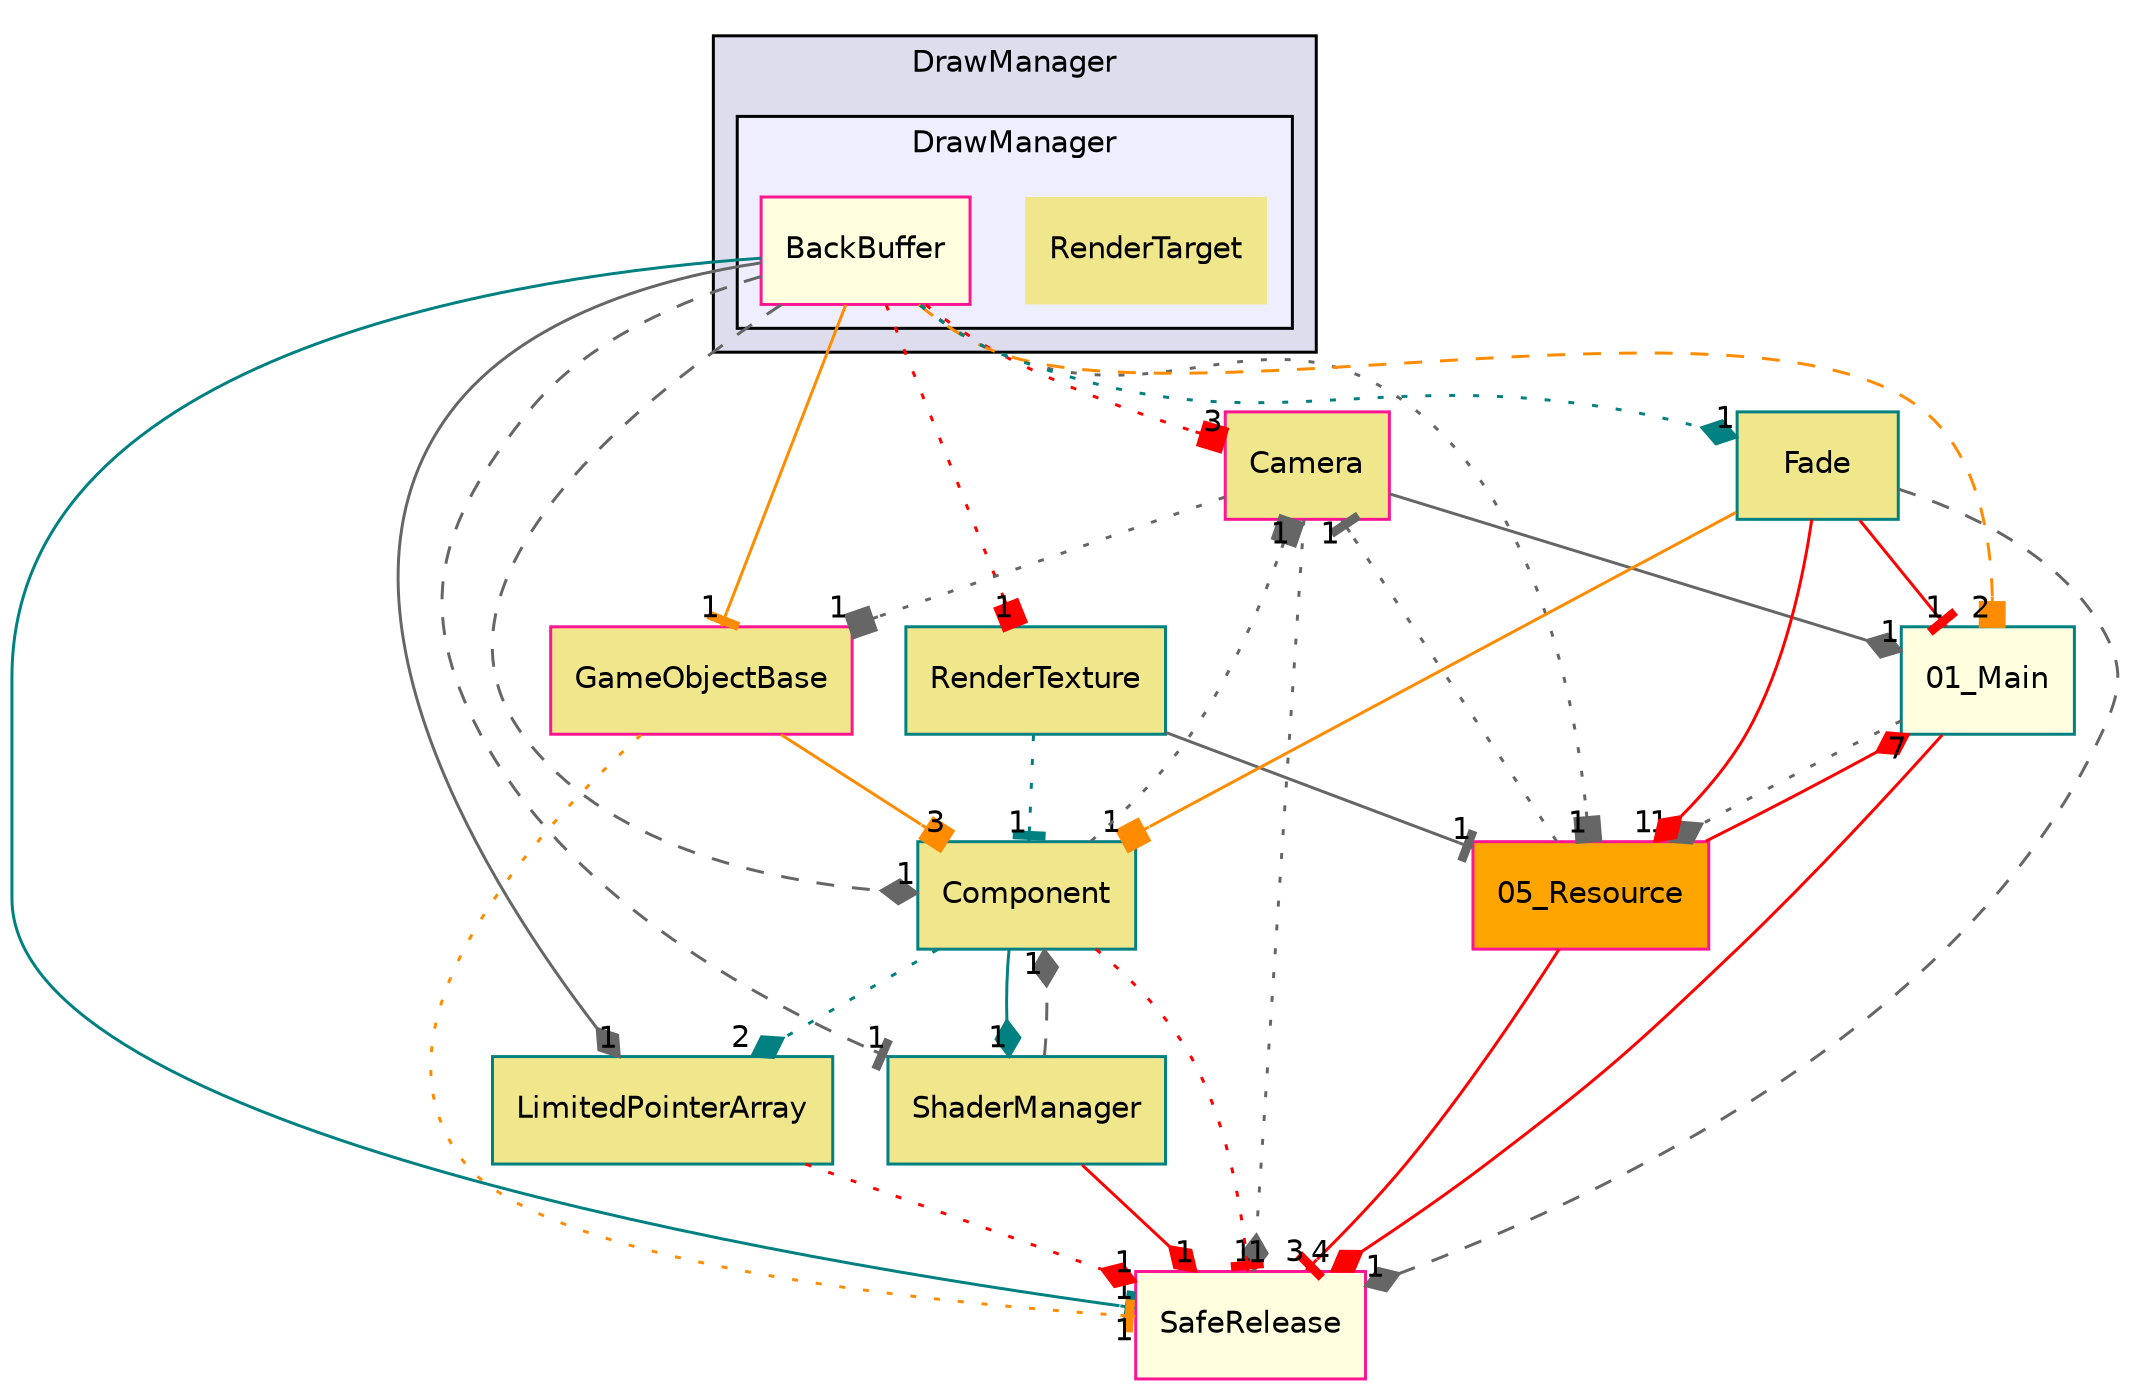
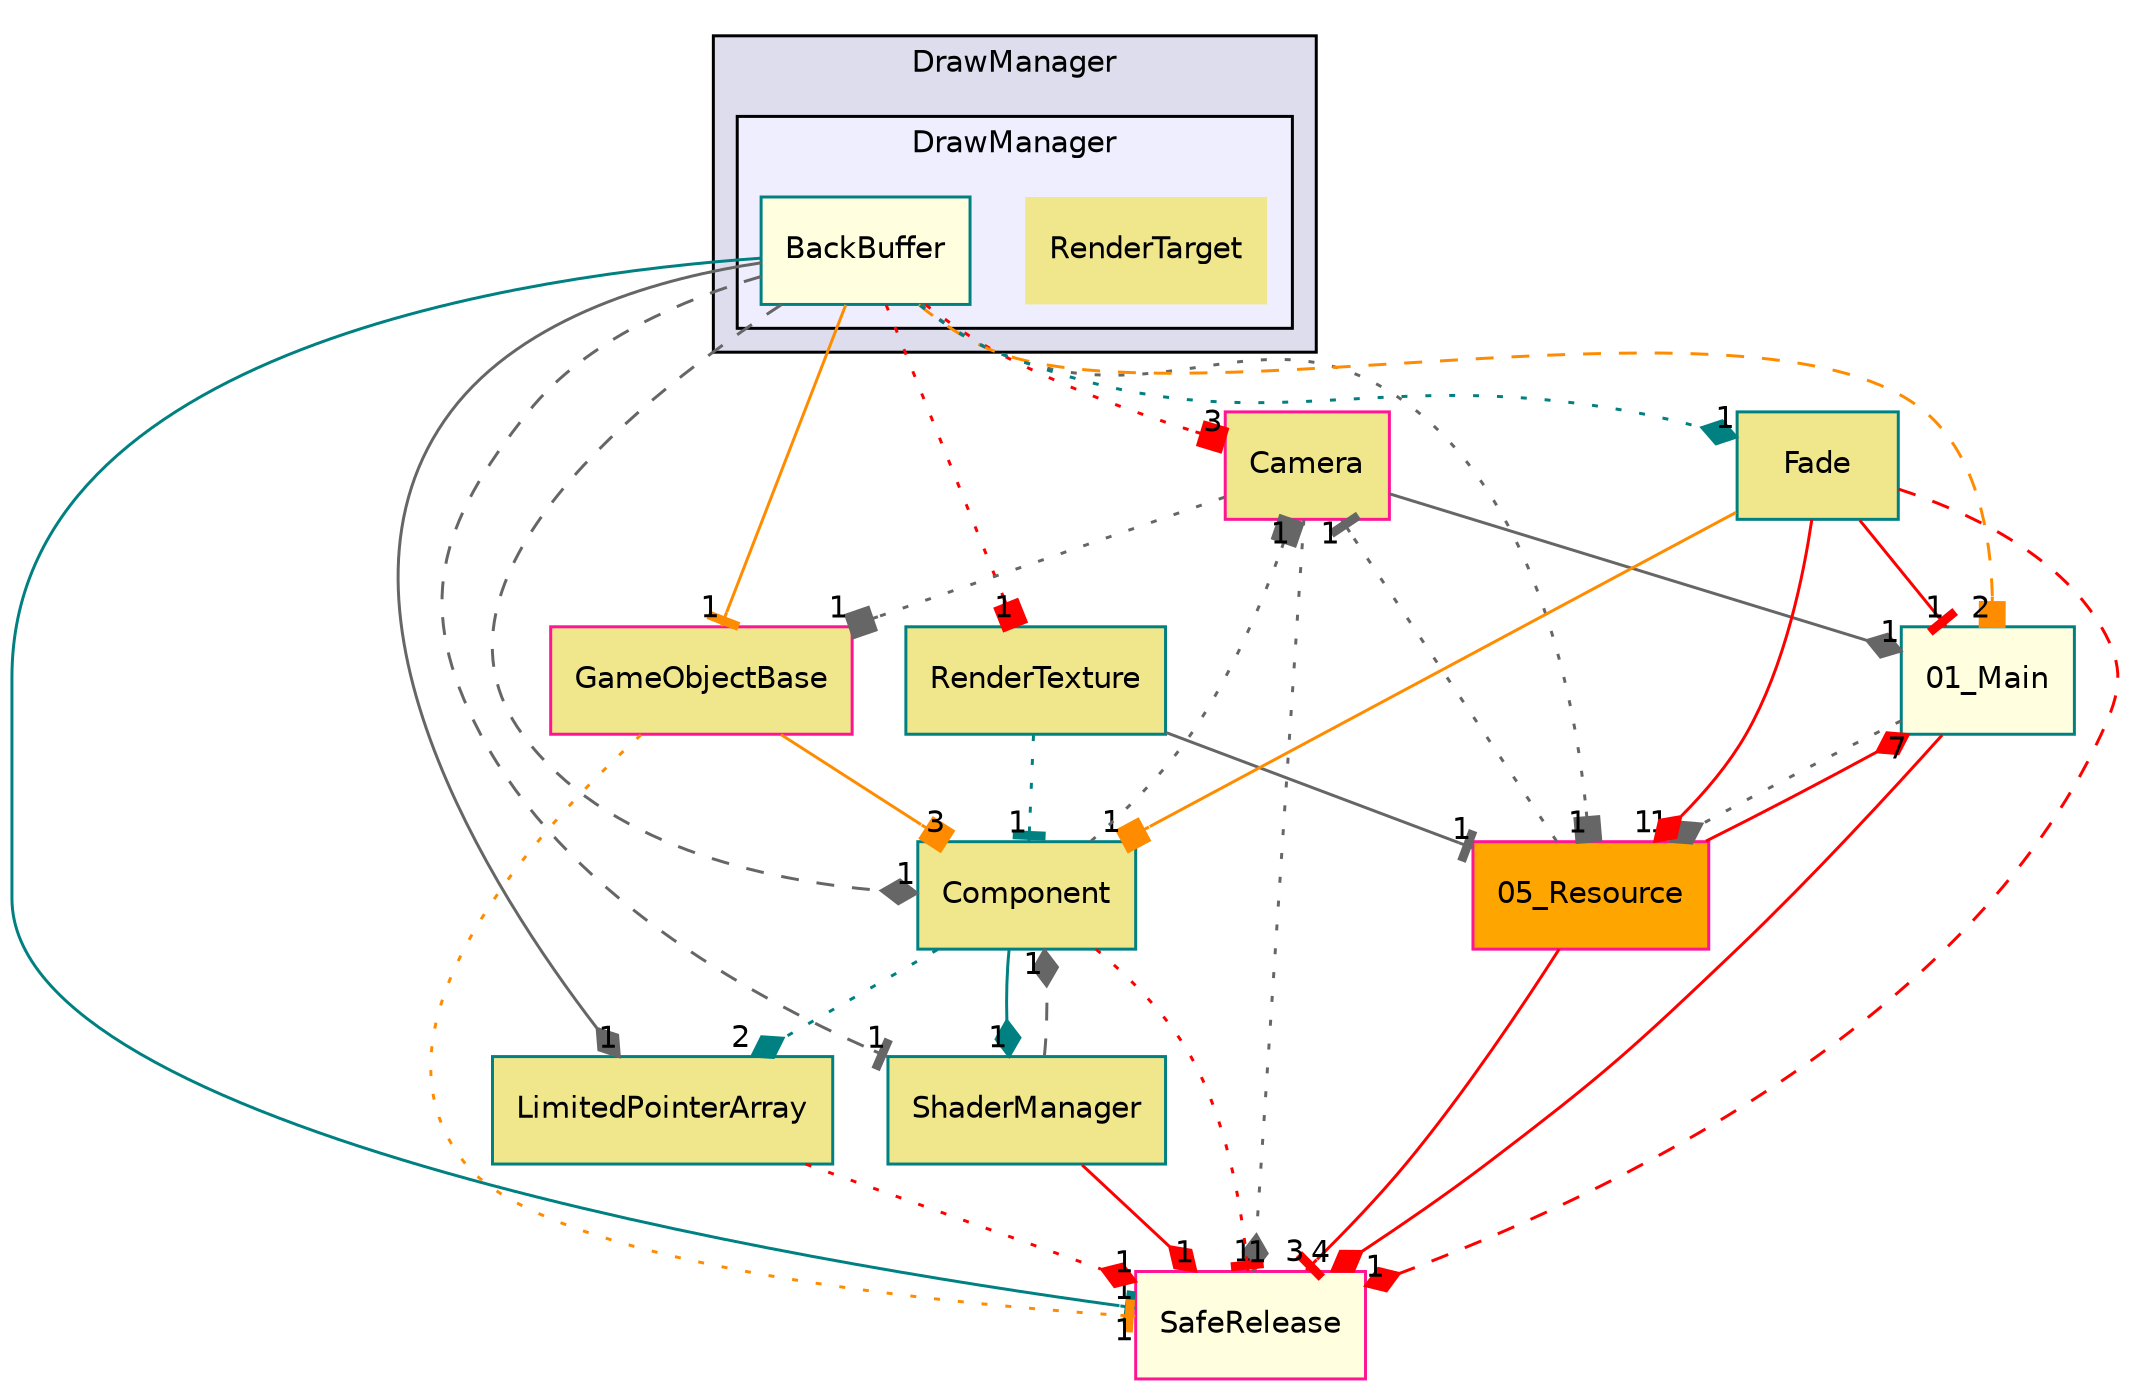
(866, 251) -> (866, 251)
(1941, 951) -> (1941, 951)
